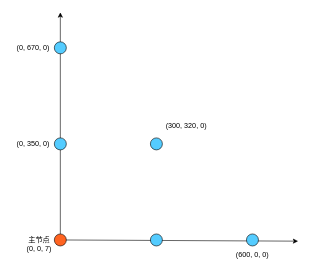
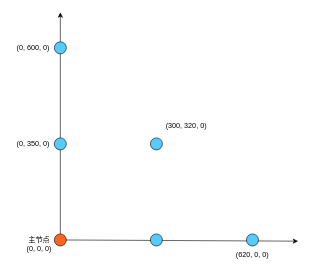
(33, 48) -> (33, 48)
(39, 249) -> (39, 249)
(252, 255) -> (252, 255)
